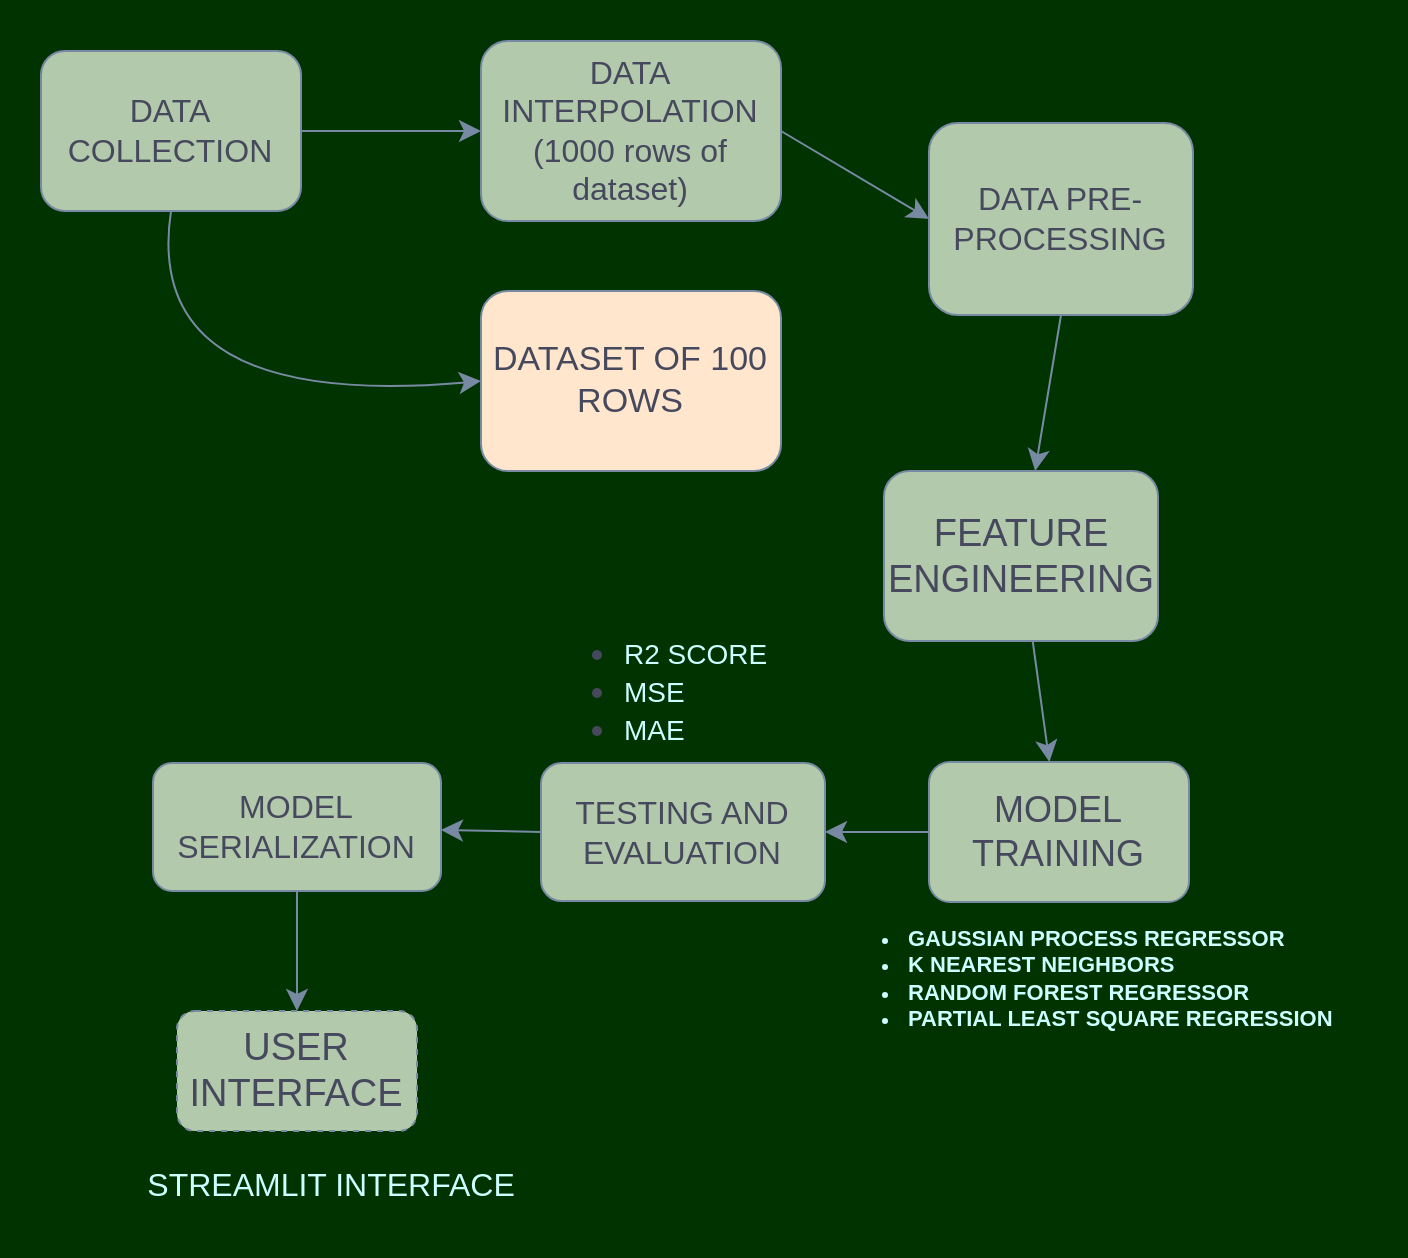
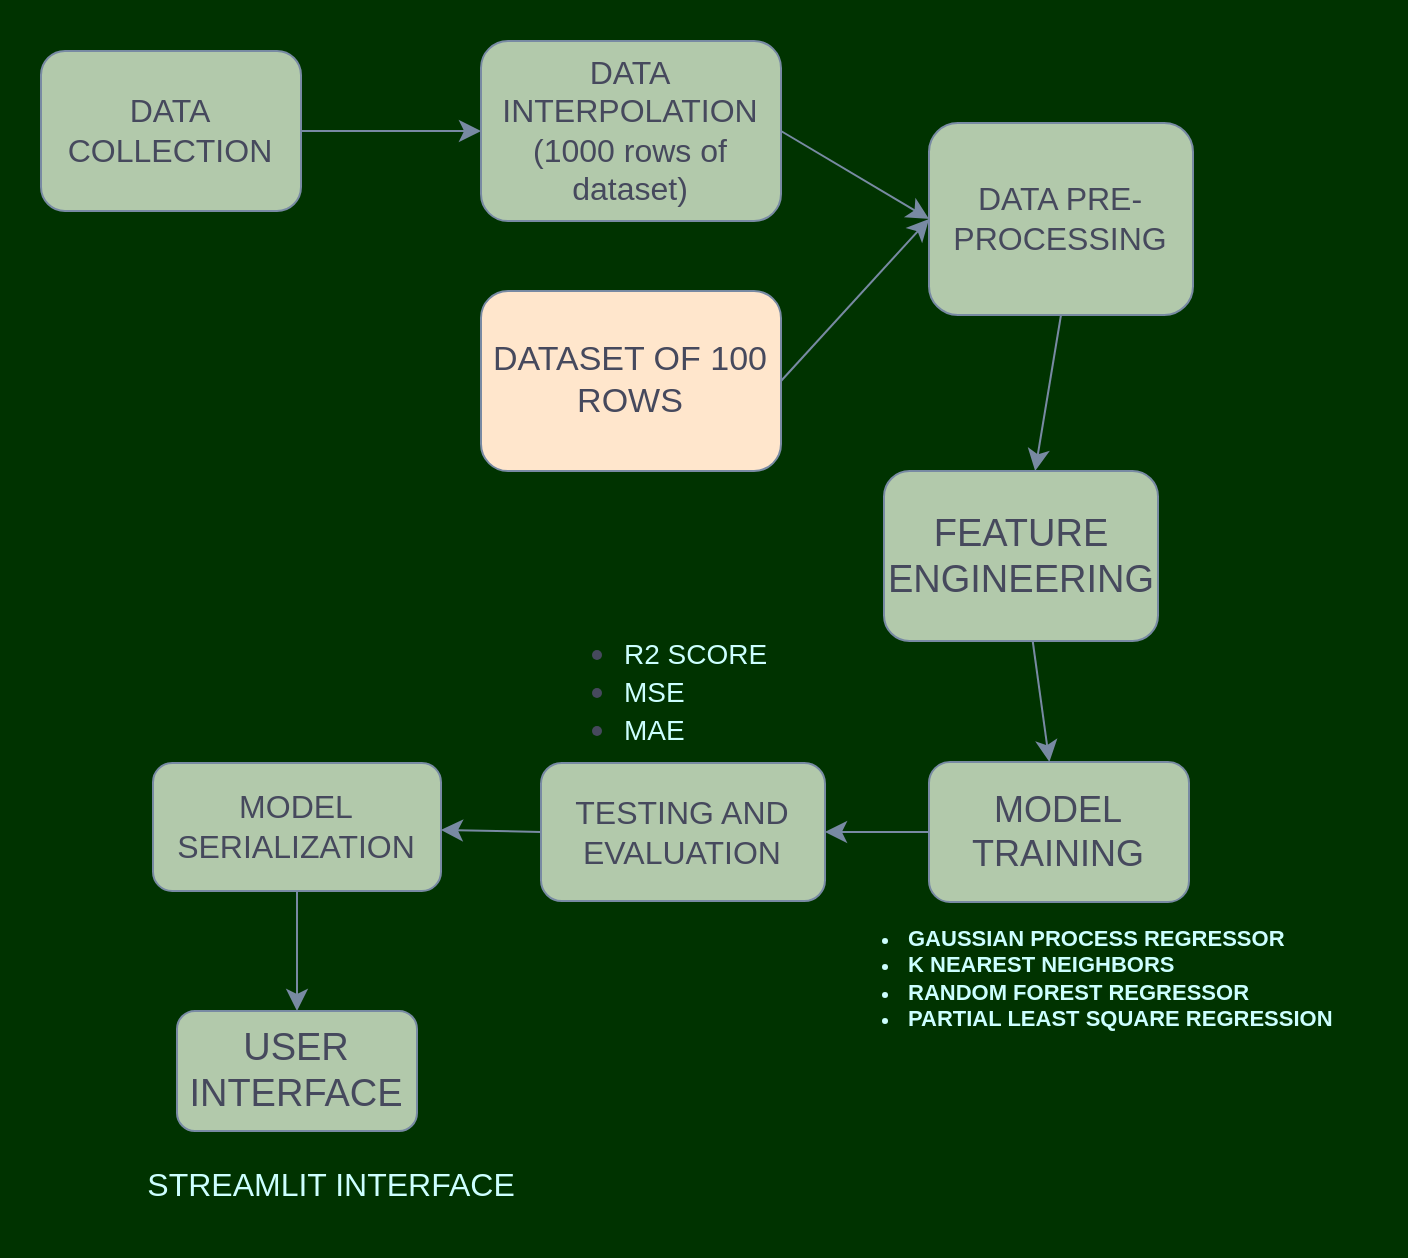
none -> (850, 306)
(265, 369) -> none
(297, 1071) -> (297, 1071)
